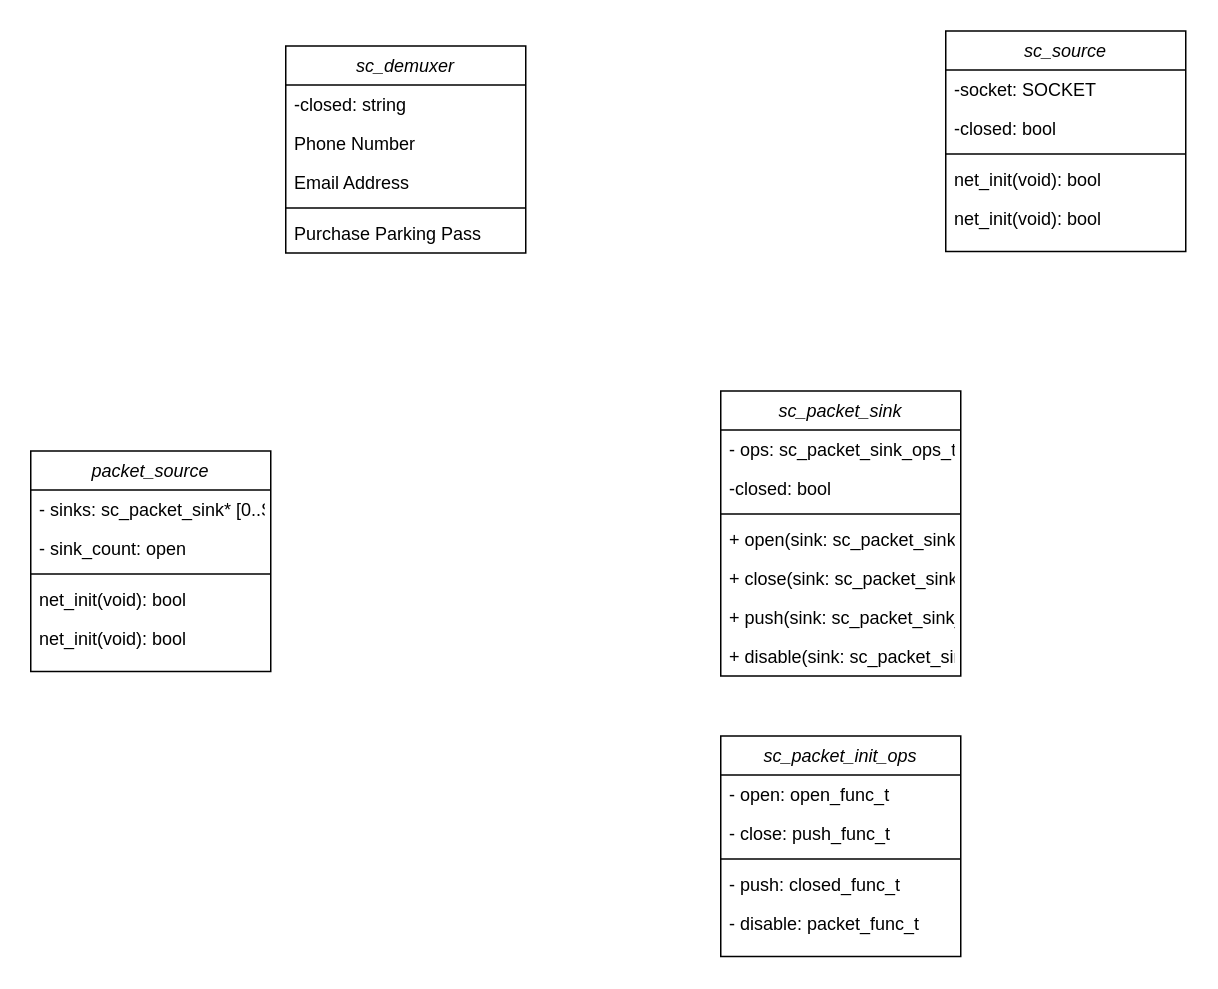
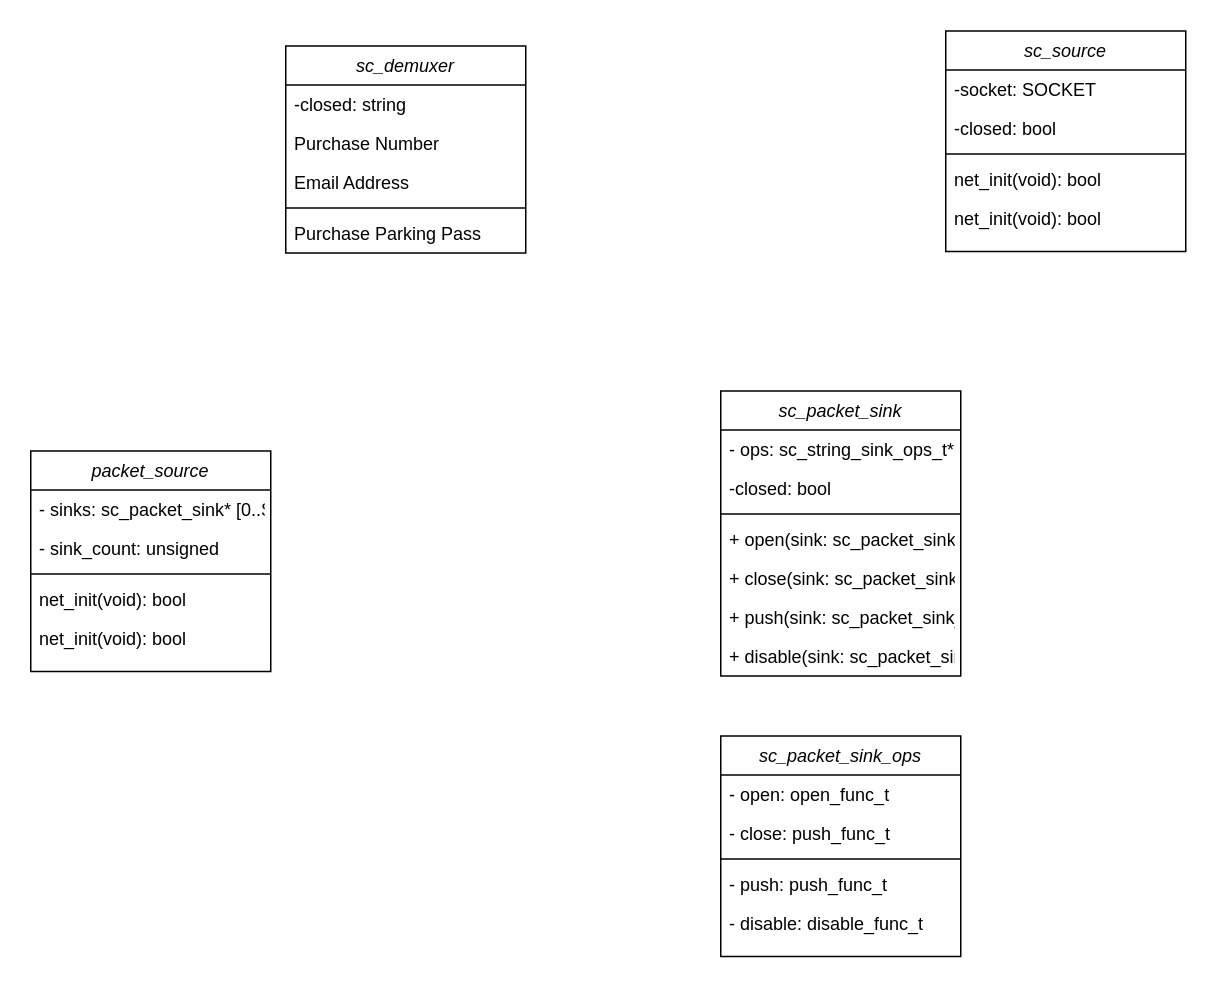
(352, 144) -> (367, 144)
(866, 450) -> (864, 450)
(120, 549) -> (138, 549)
(840, 756) -> (840, 756)
(825, 885) -> (818, 885)
(838, 924) -> (839, 924)
